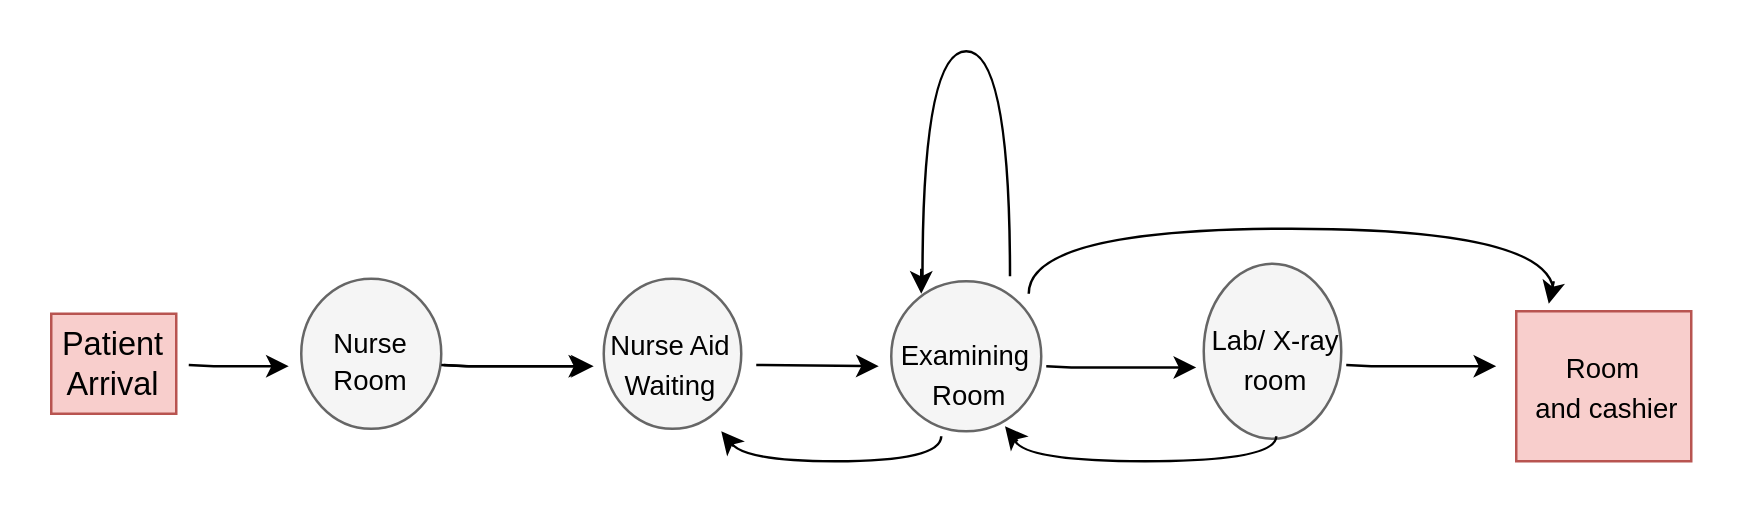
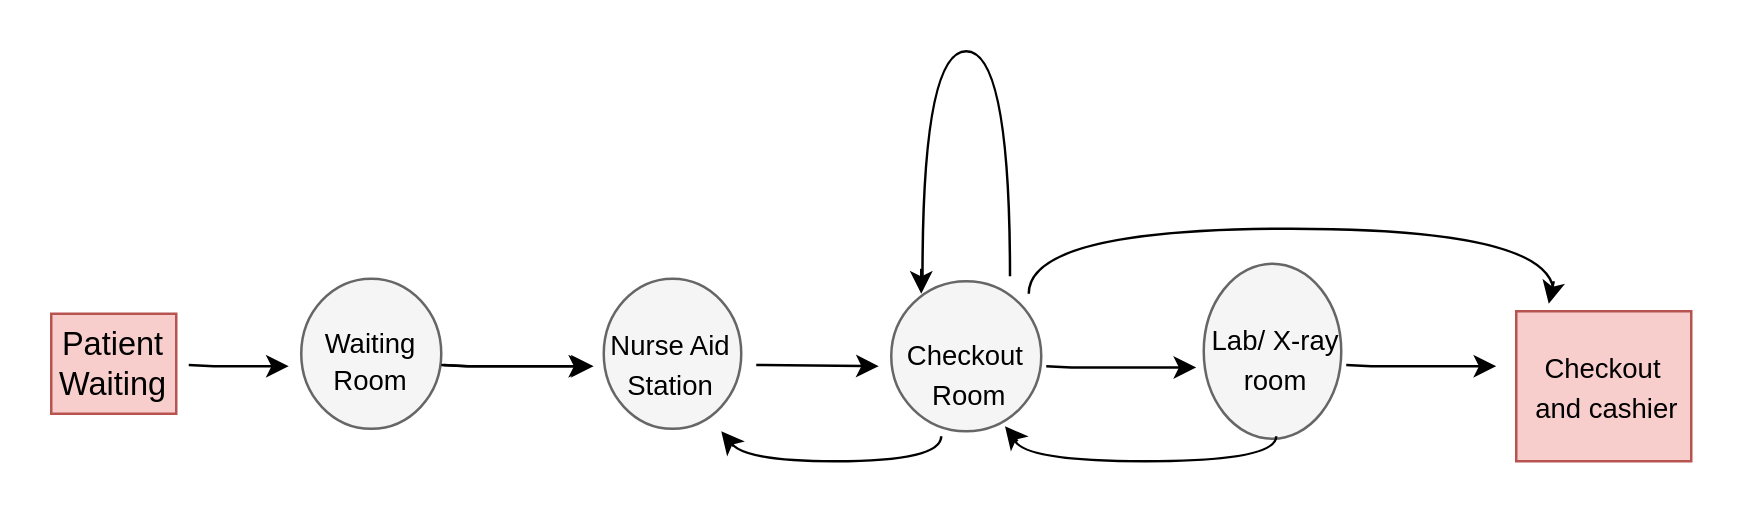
(371, 361) -> (371, 361)
(114, 364) -> (114, 364)
(671, 364) -> (671, 364)
(970, 374) -> (970, 374)
(1604, 386) -> (1604, 386)
